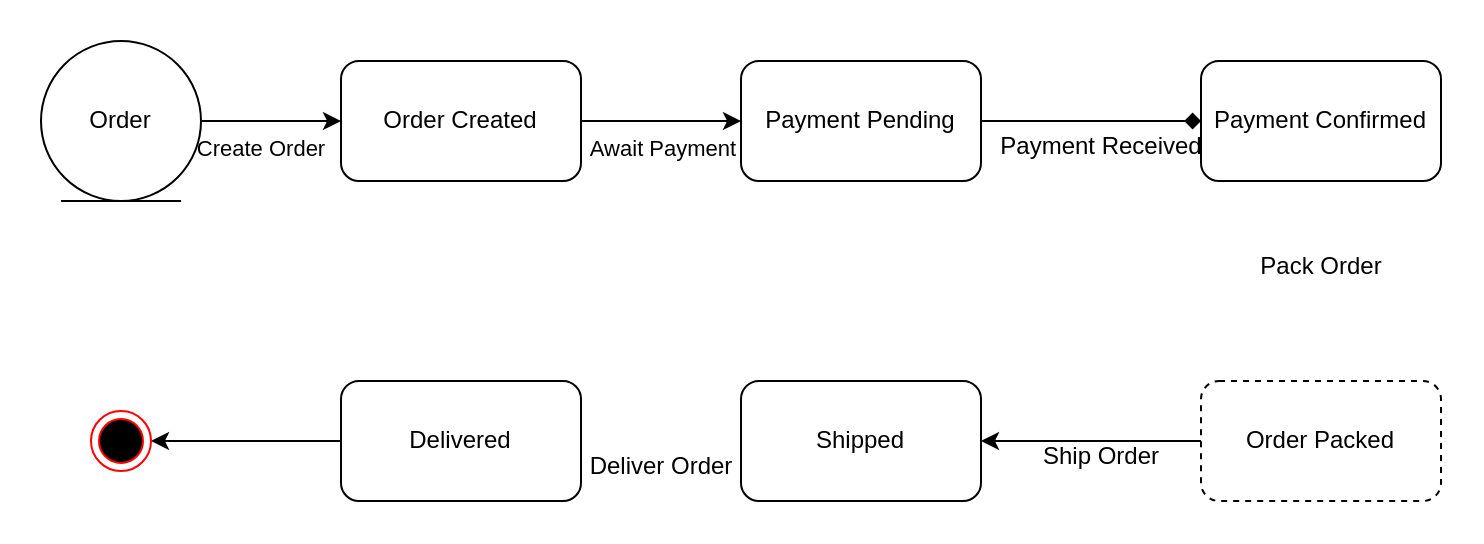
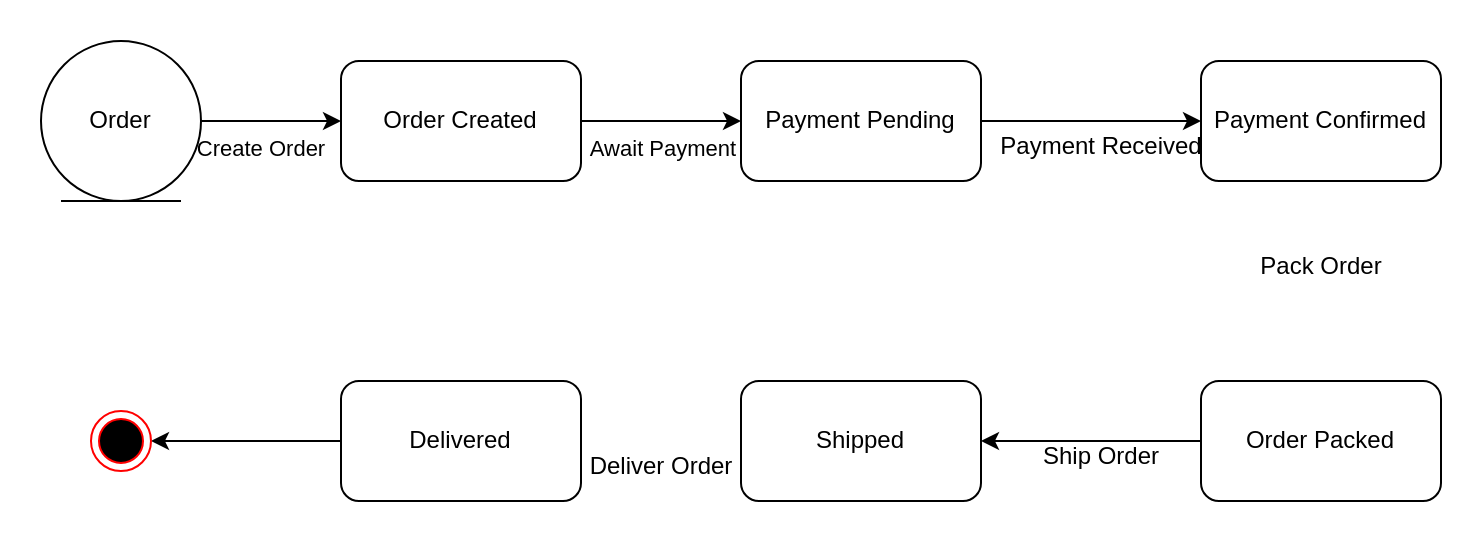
(1184, 121) -> (1185, 121)
(1321, 441) -> (1321, 441)
